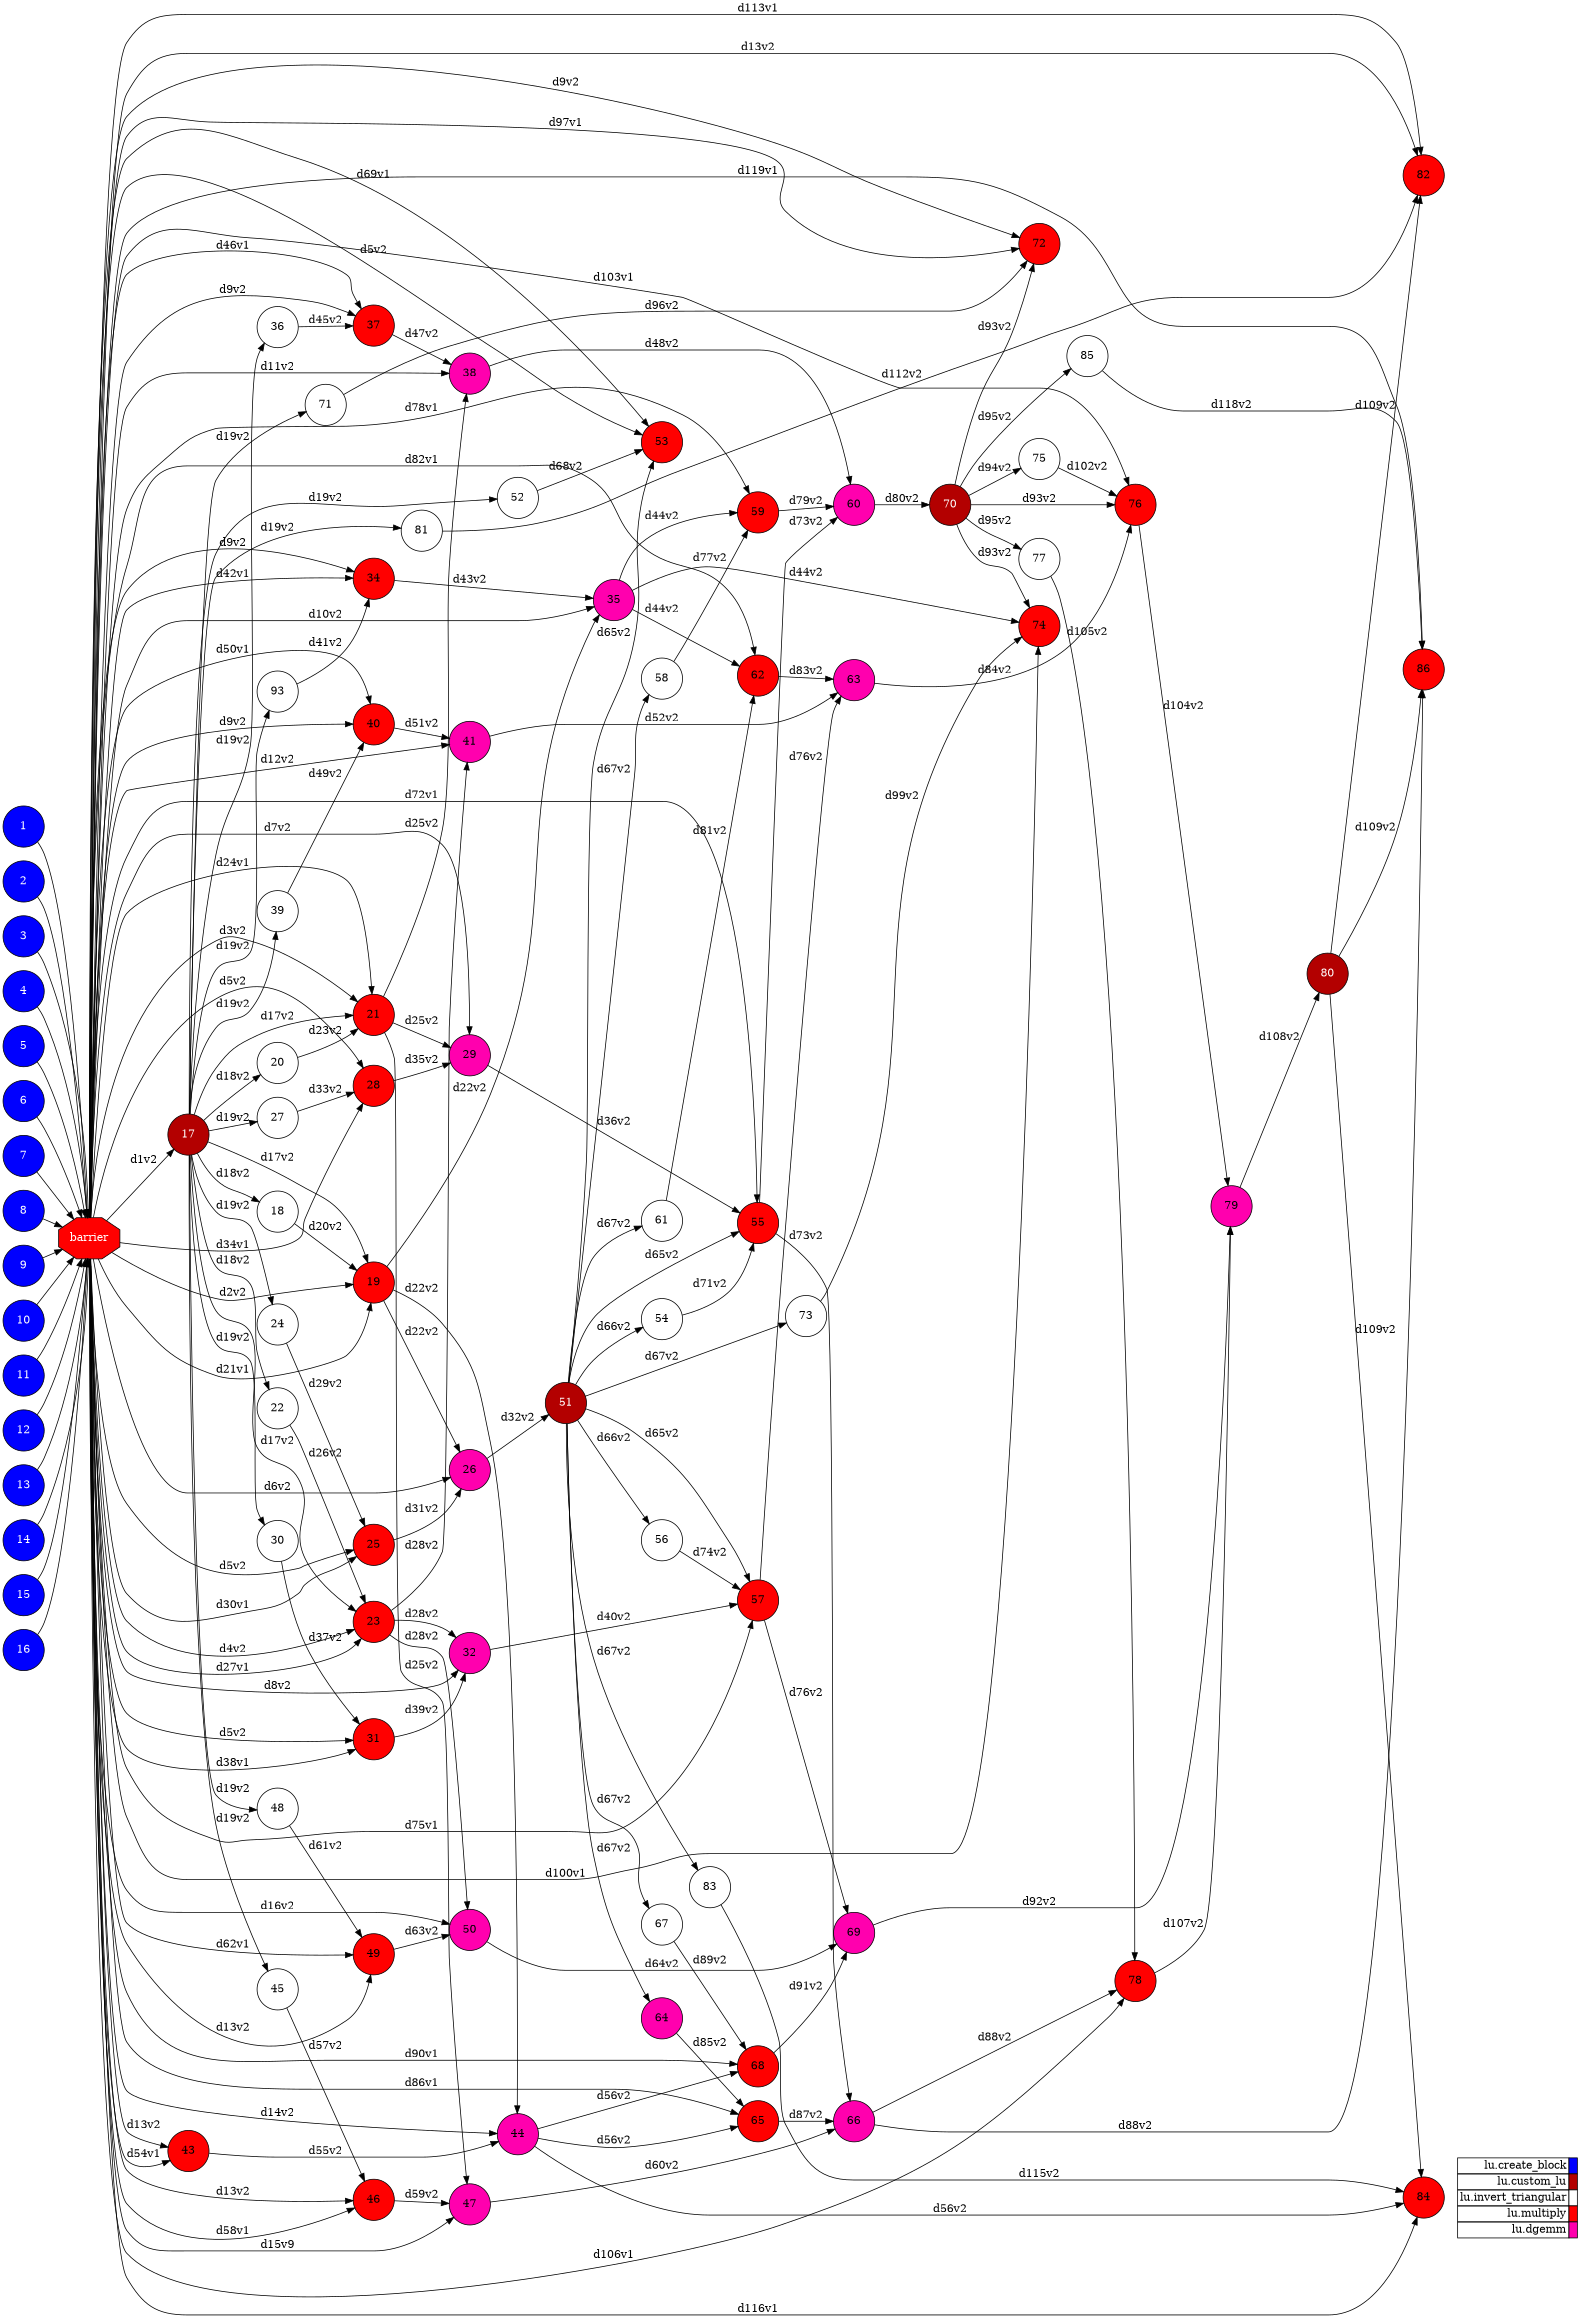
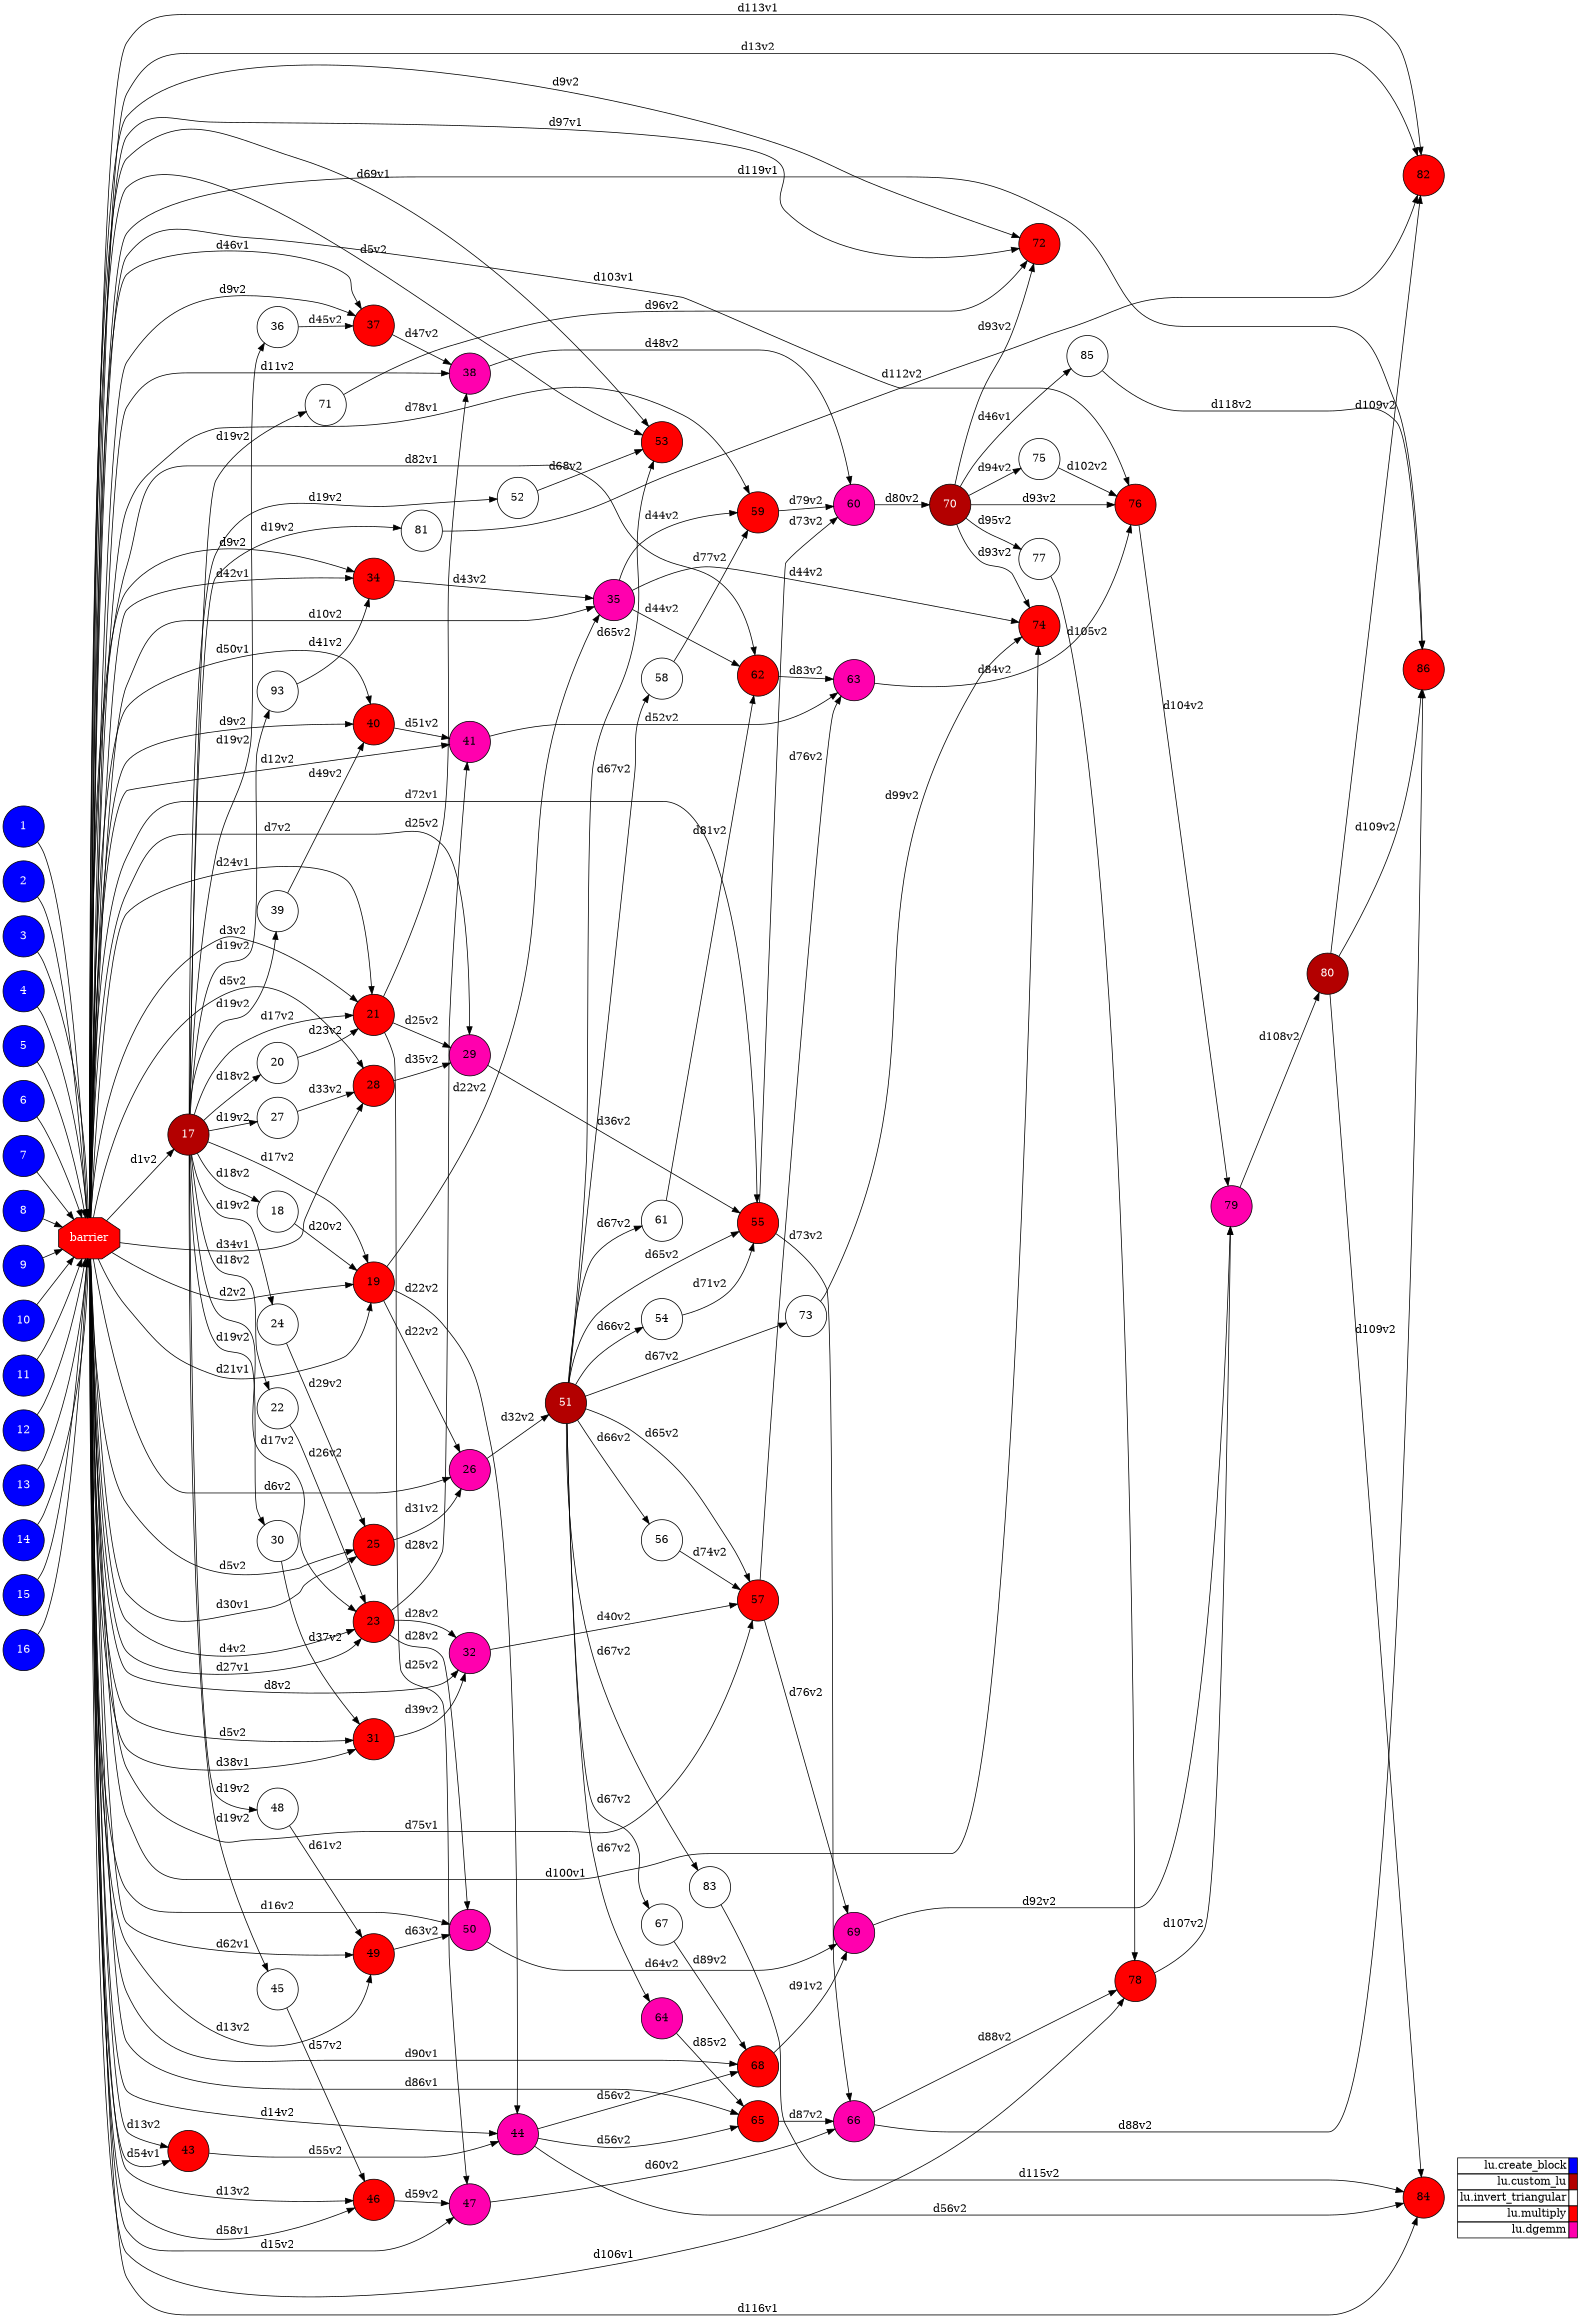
(995, 417) -> (995, 417)
(278, 2245) -> (278, 2245)
